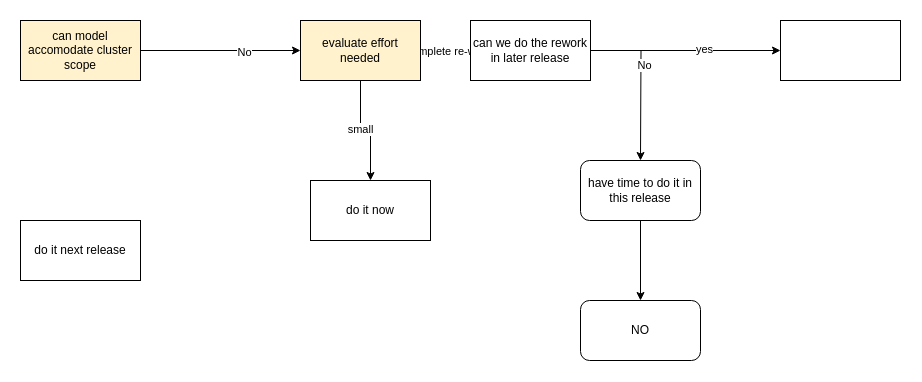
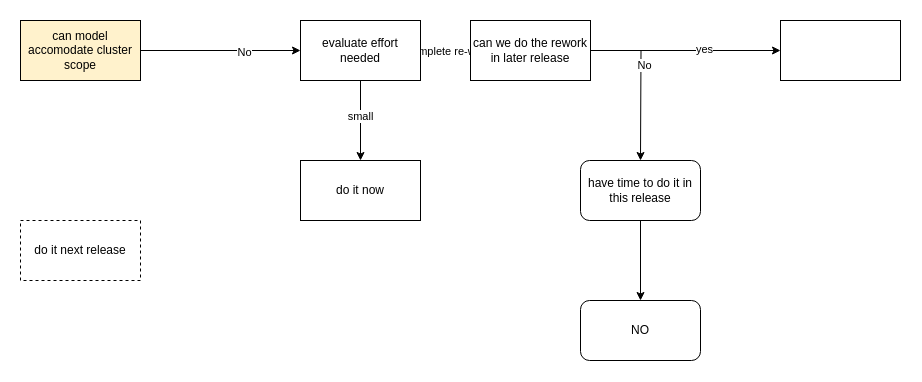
(361, 51) -> (361, 51)
(371, 211) -> (361, 191)
(81, 251) -> (81, 251)
